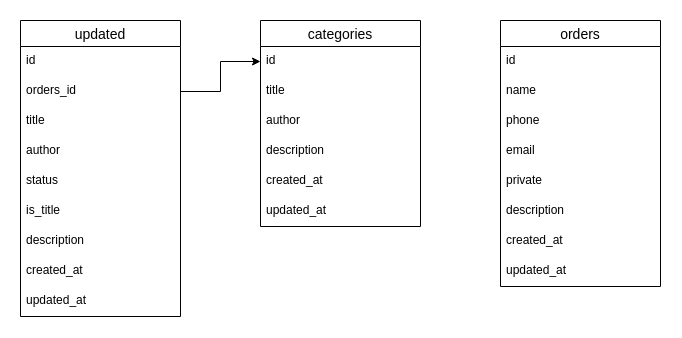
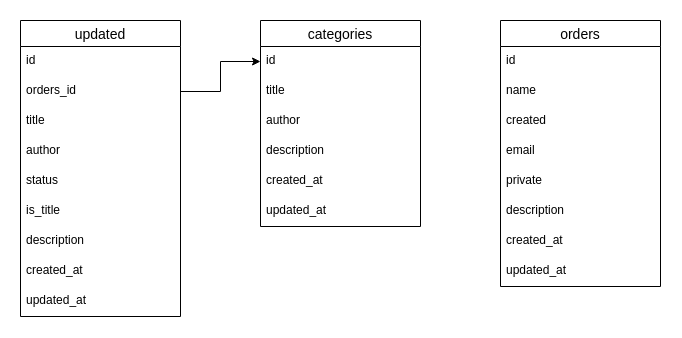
(523, 120) -> (530, 120)
